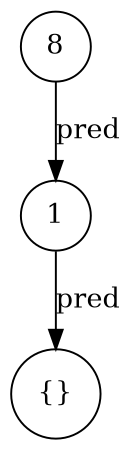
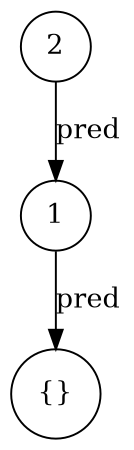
(56, 47) -> (56, 47)
